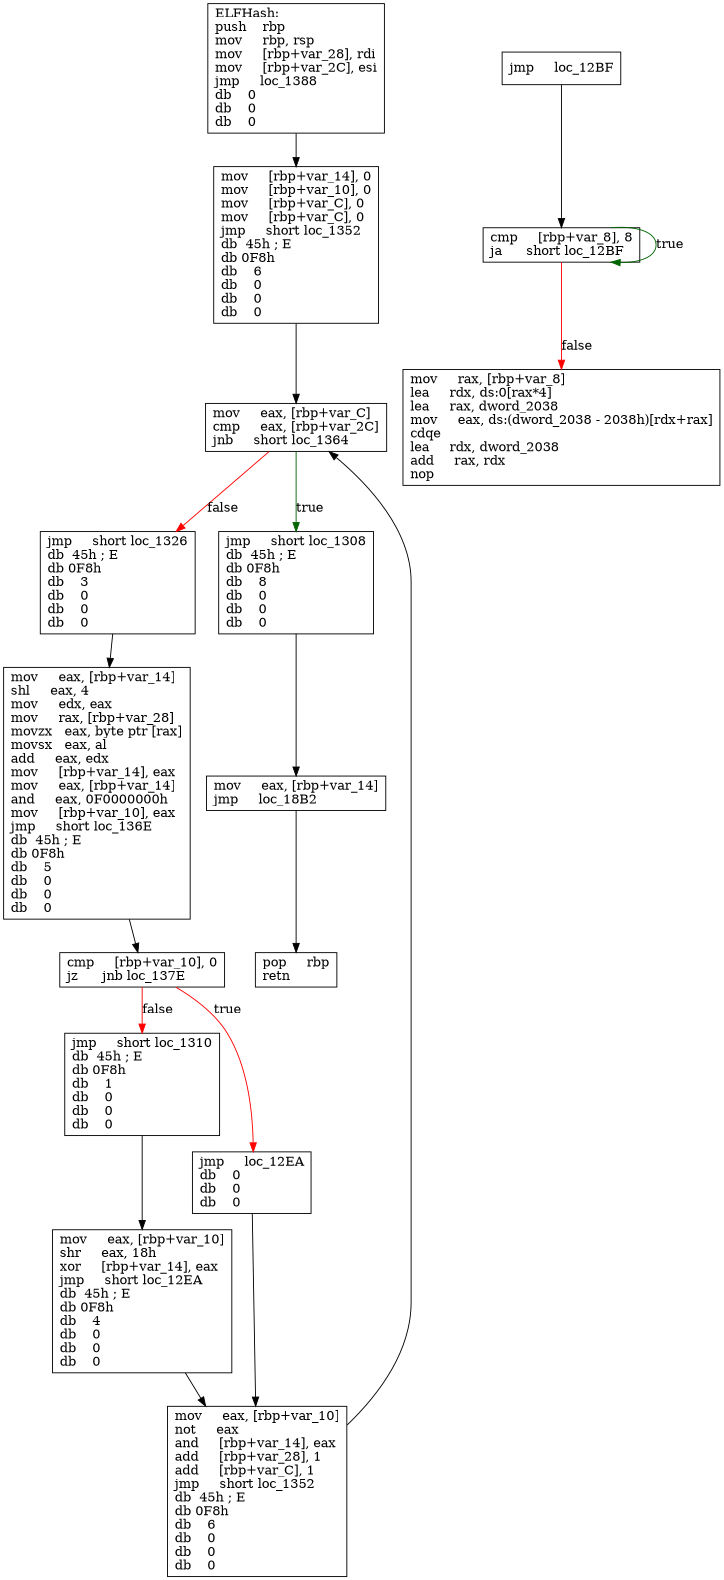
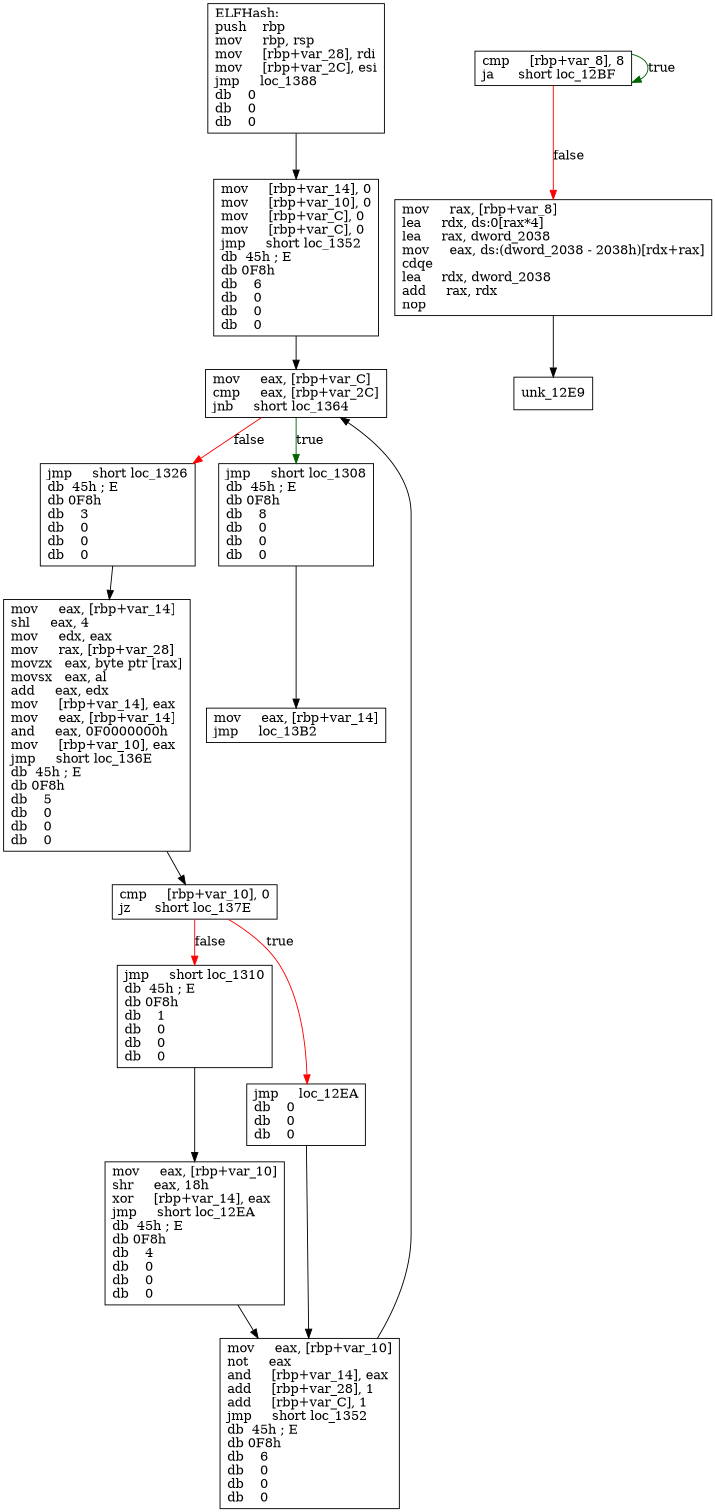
(561, 68) -> none
none -> (553, 393)
(296, 793) -> (296, 725)
(142, 970) -> (195, 902)
(296, 970) -> none
